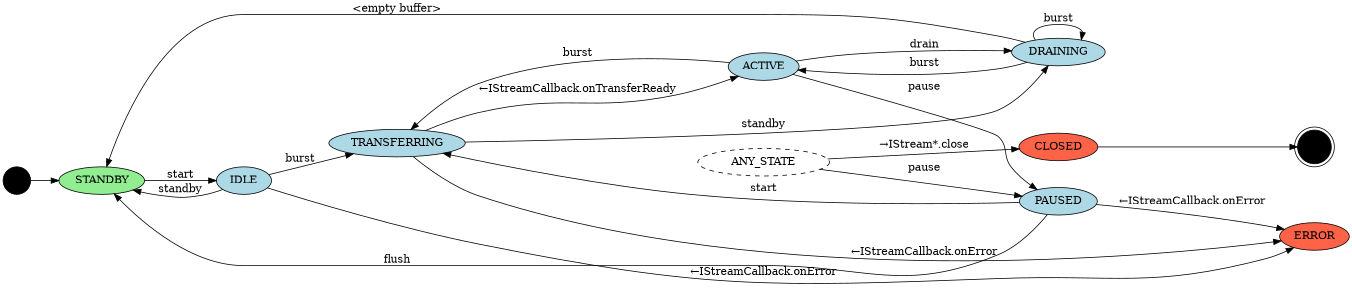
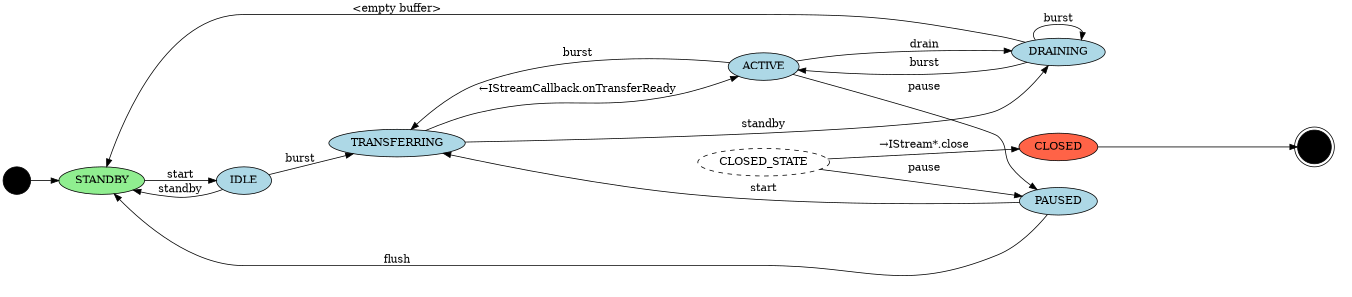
(764, 162) -> (764, 162)
(1314, 236) -> none
